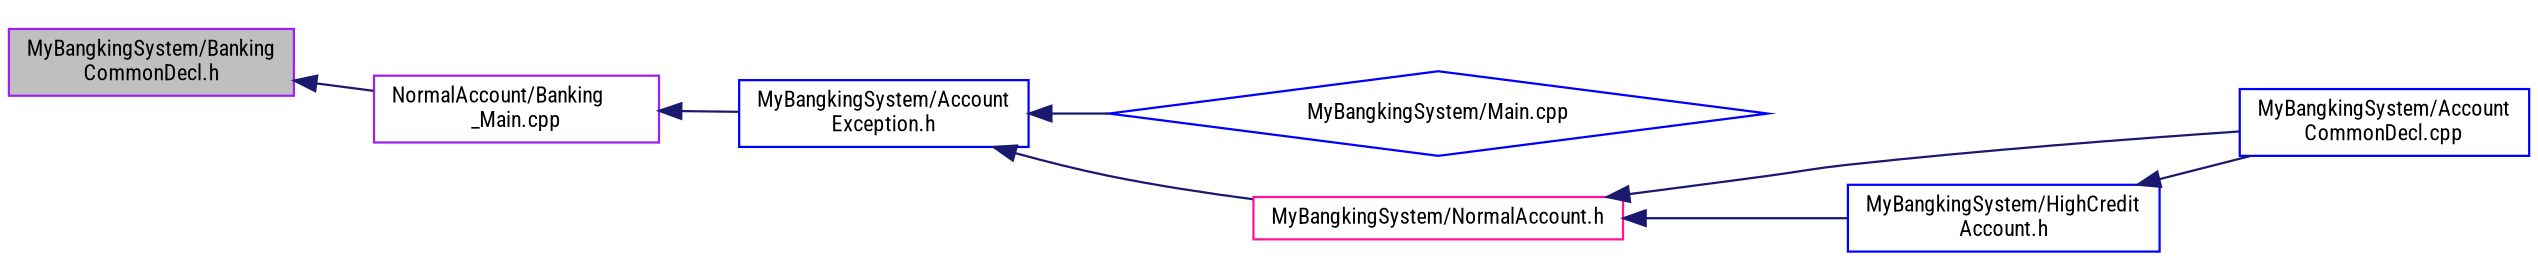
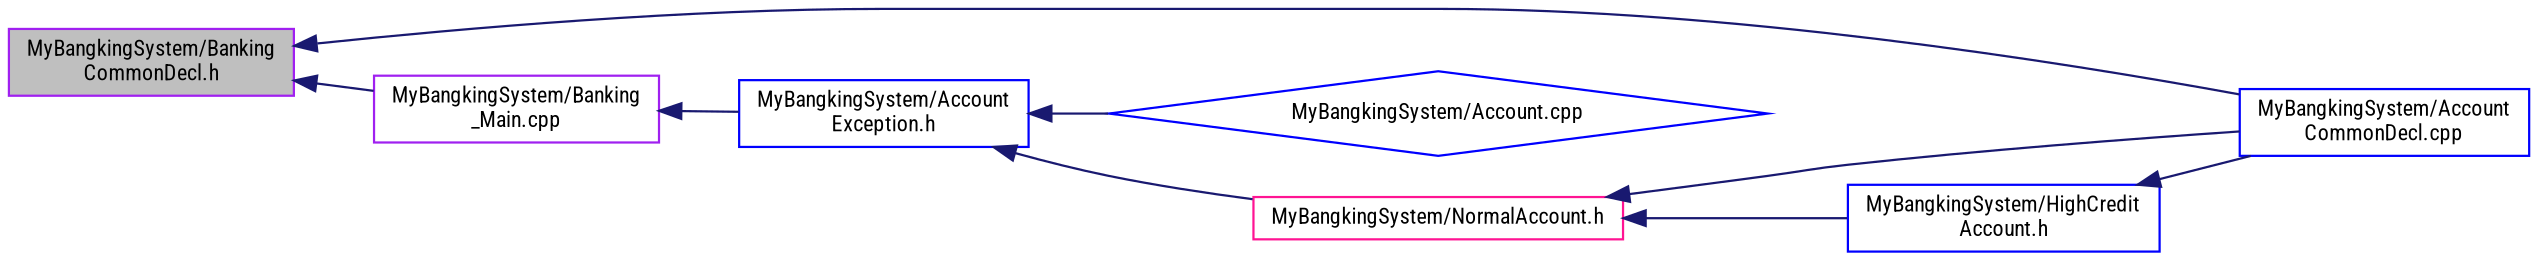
none -> (1280, 9)
(517, 109) -> (517, 109)
(1438, 114) -> (1438, 114)
